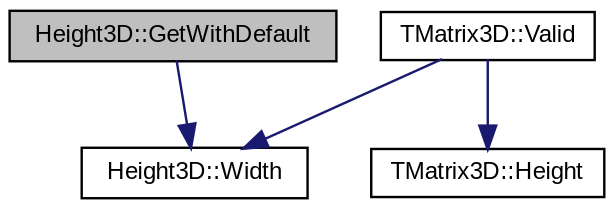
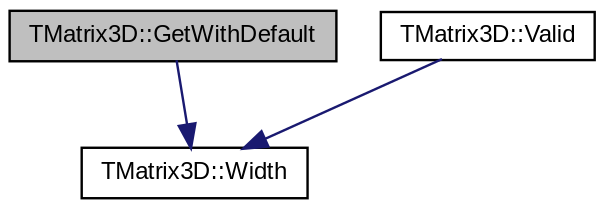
(173, 36) -> (173, 36)
(195, 173) -> (195, 173)
(488, 173) -> none
